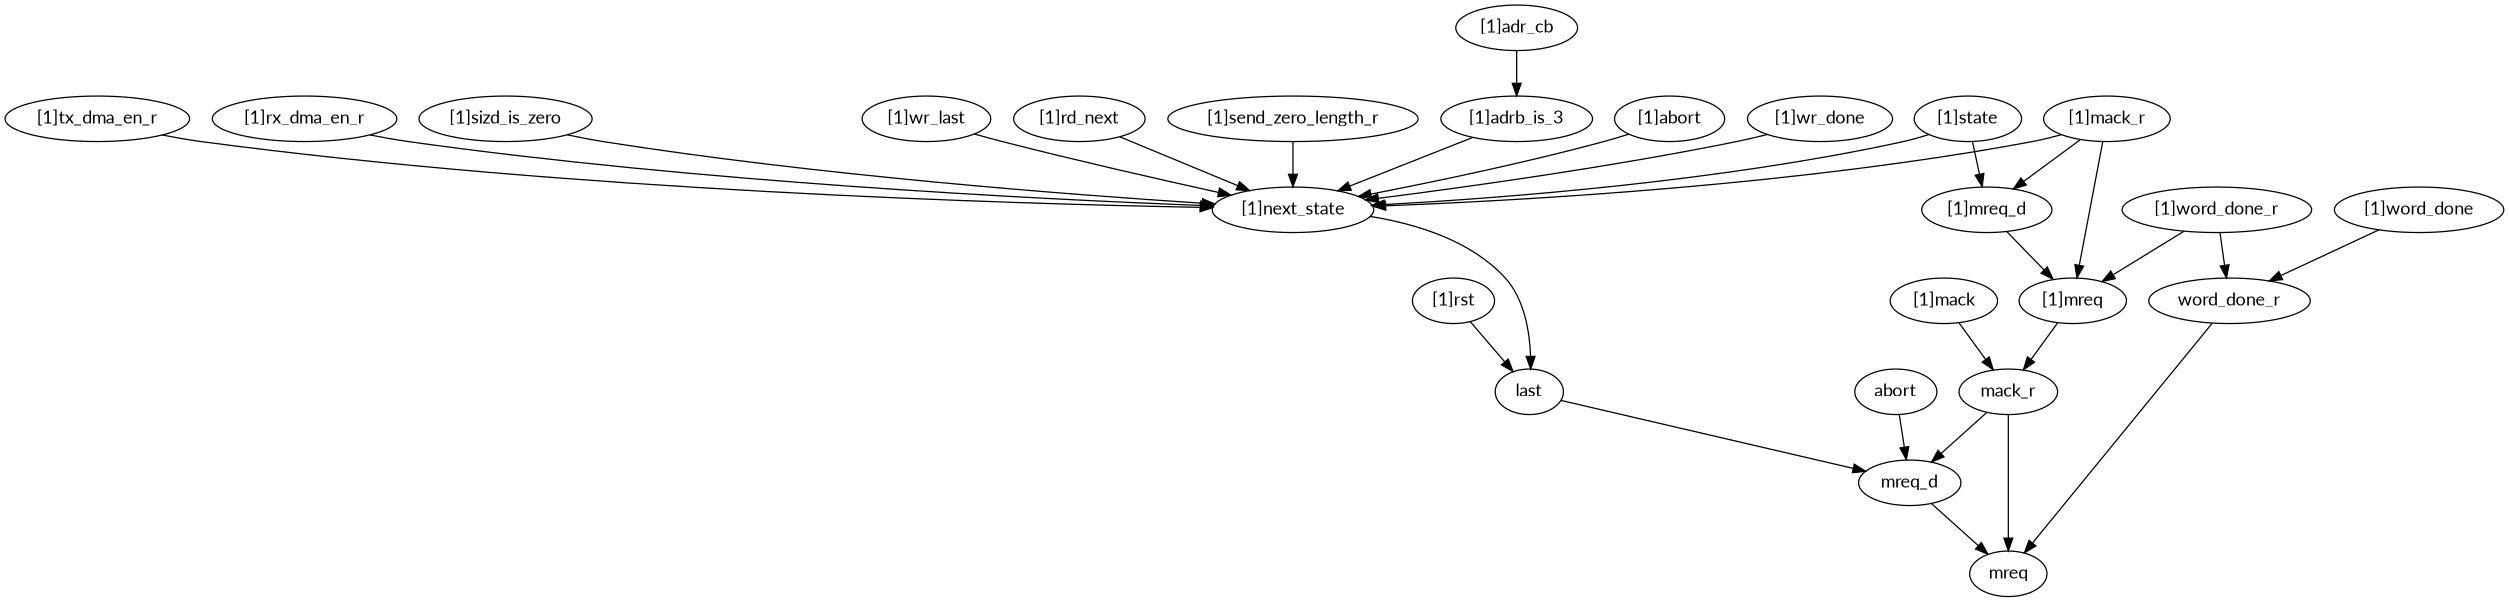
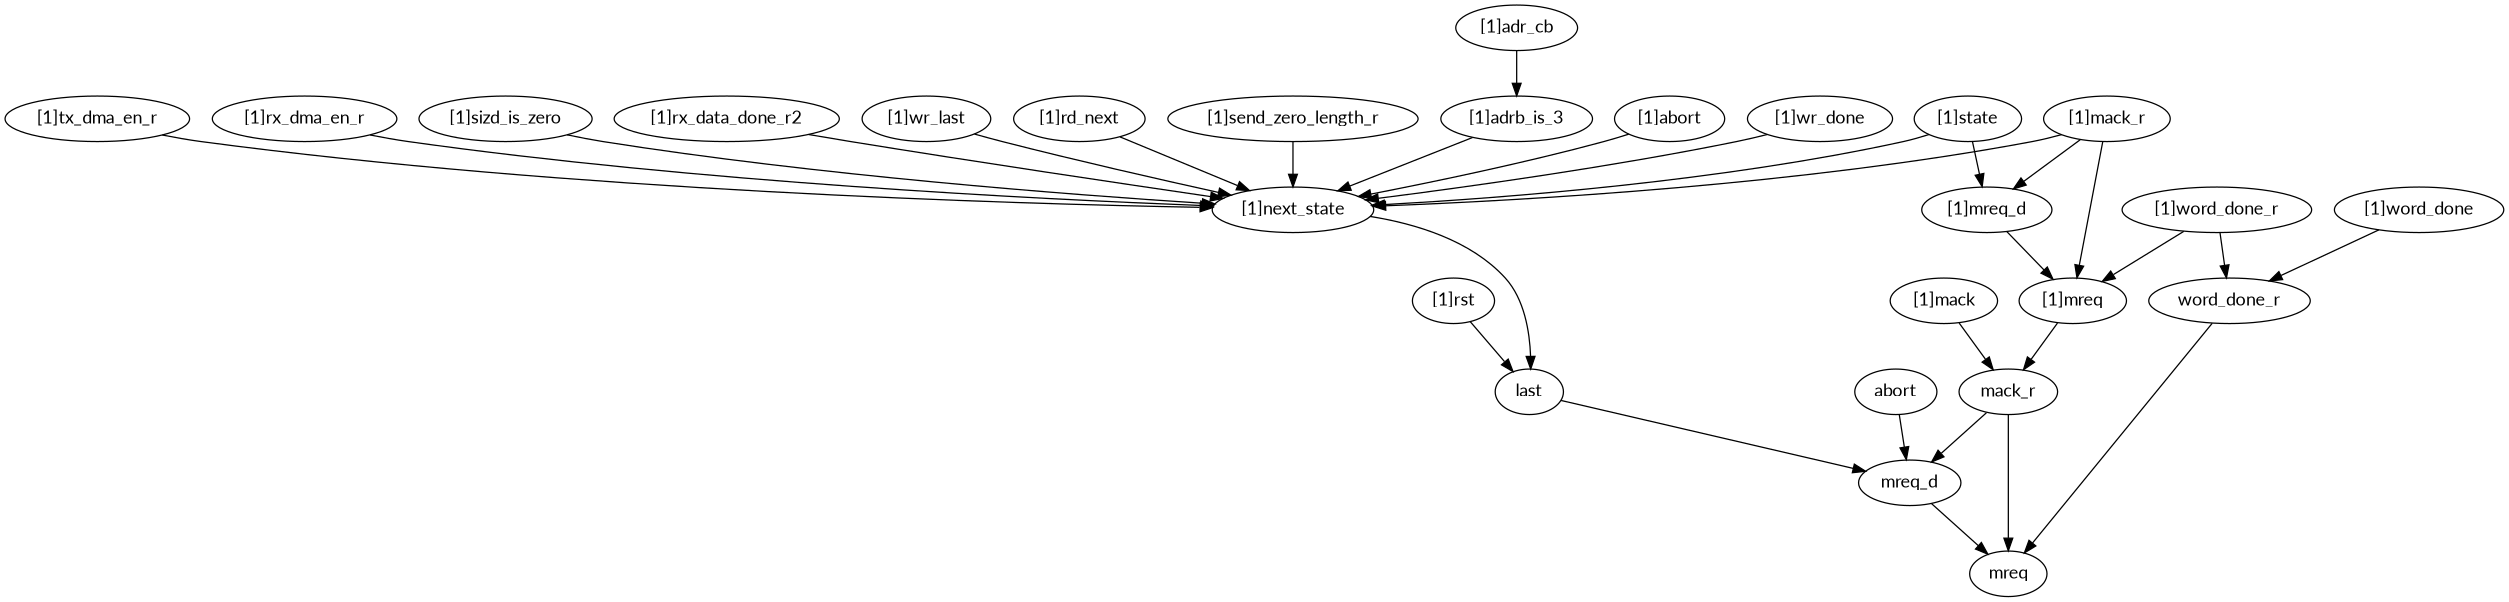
none -> (727, 119)
